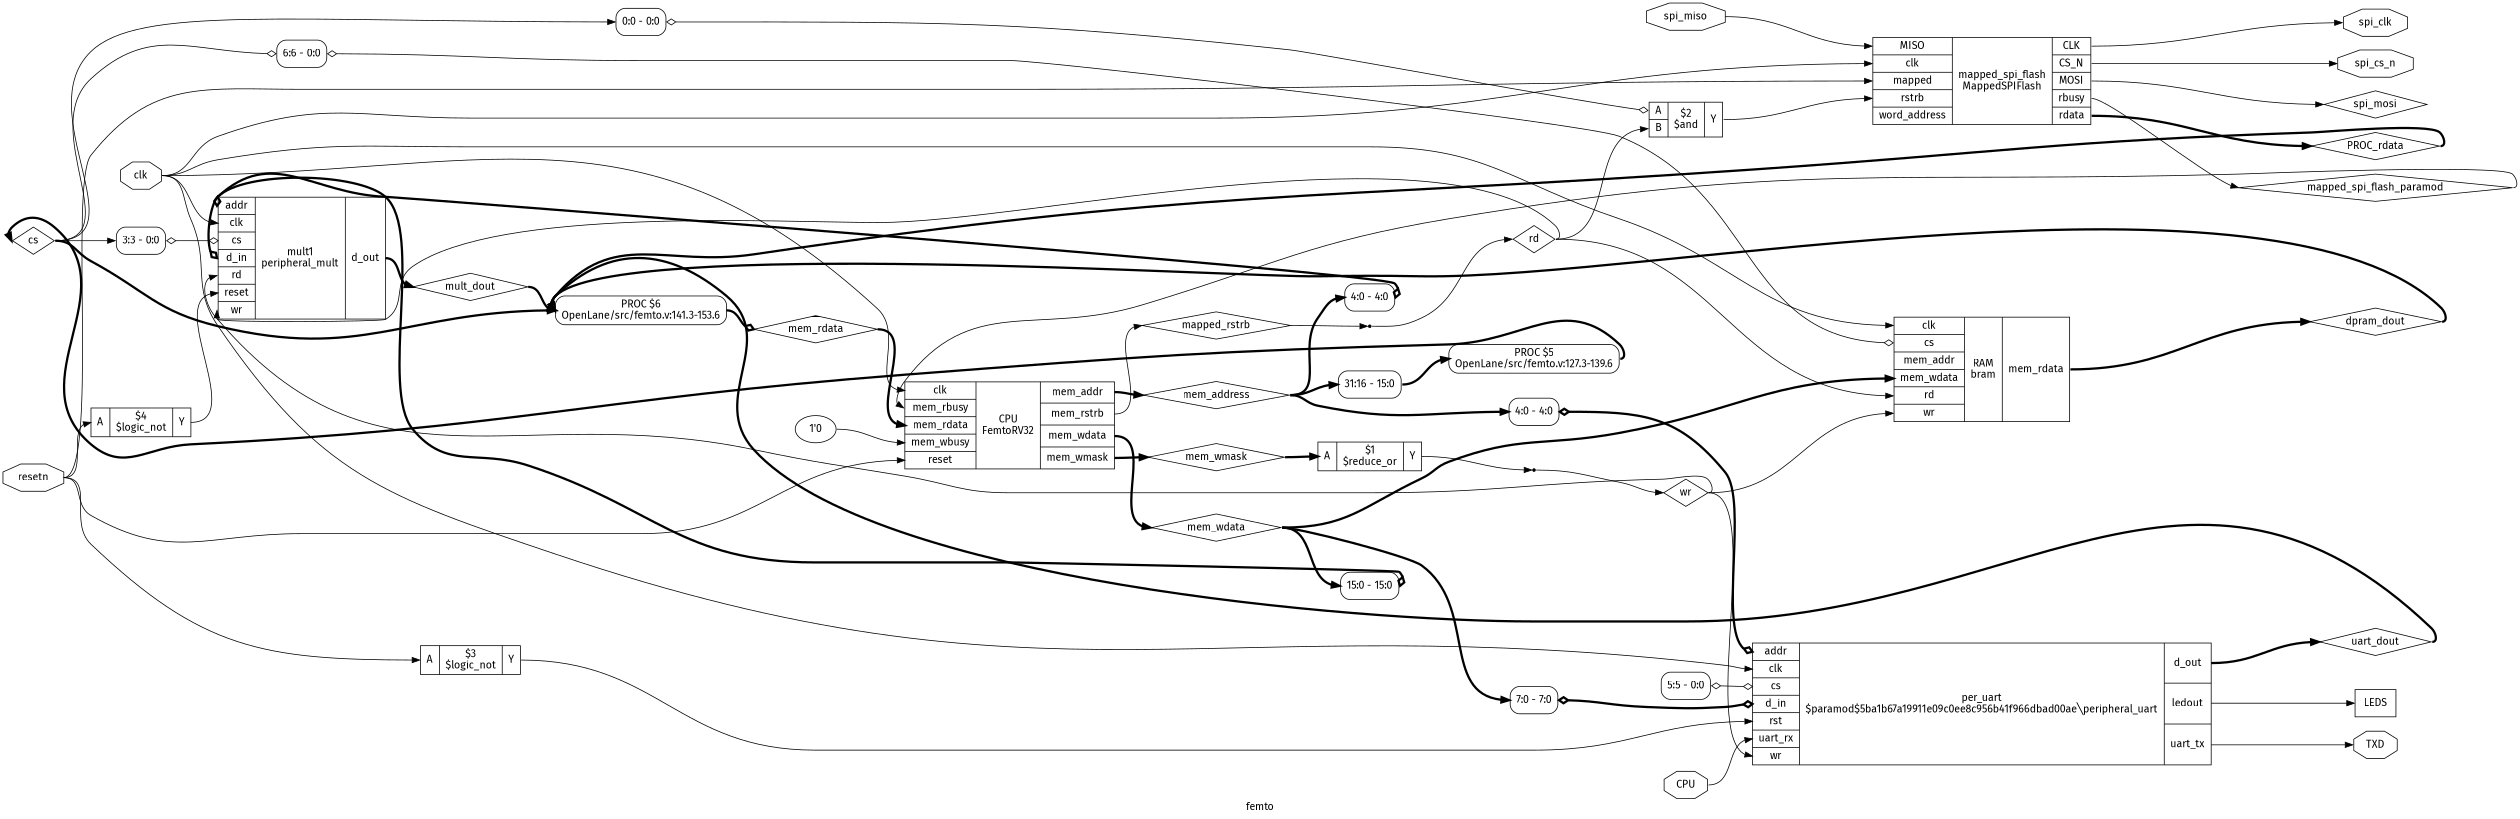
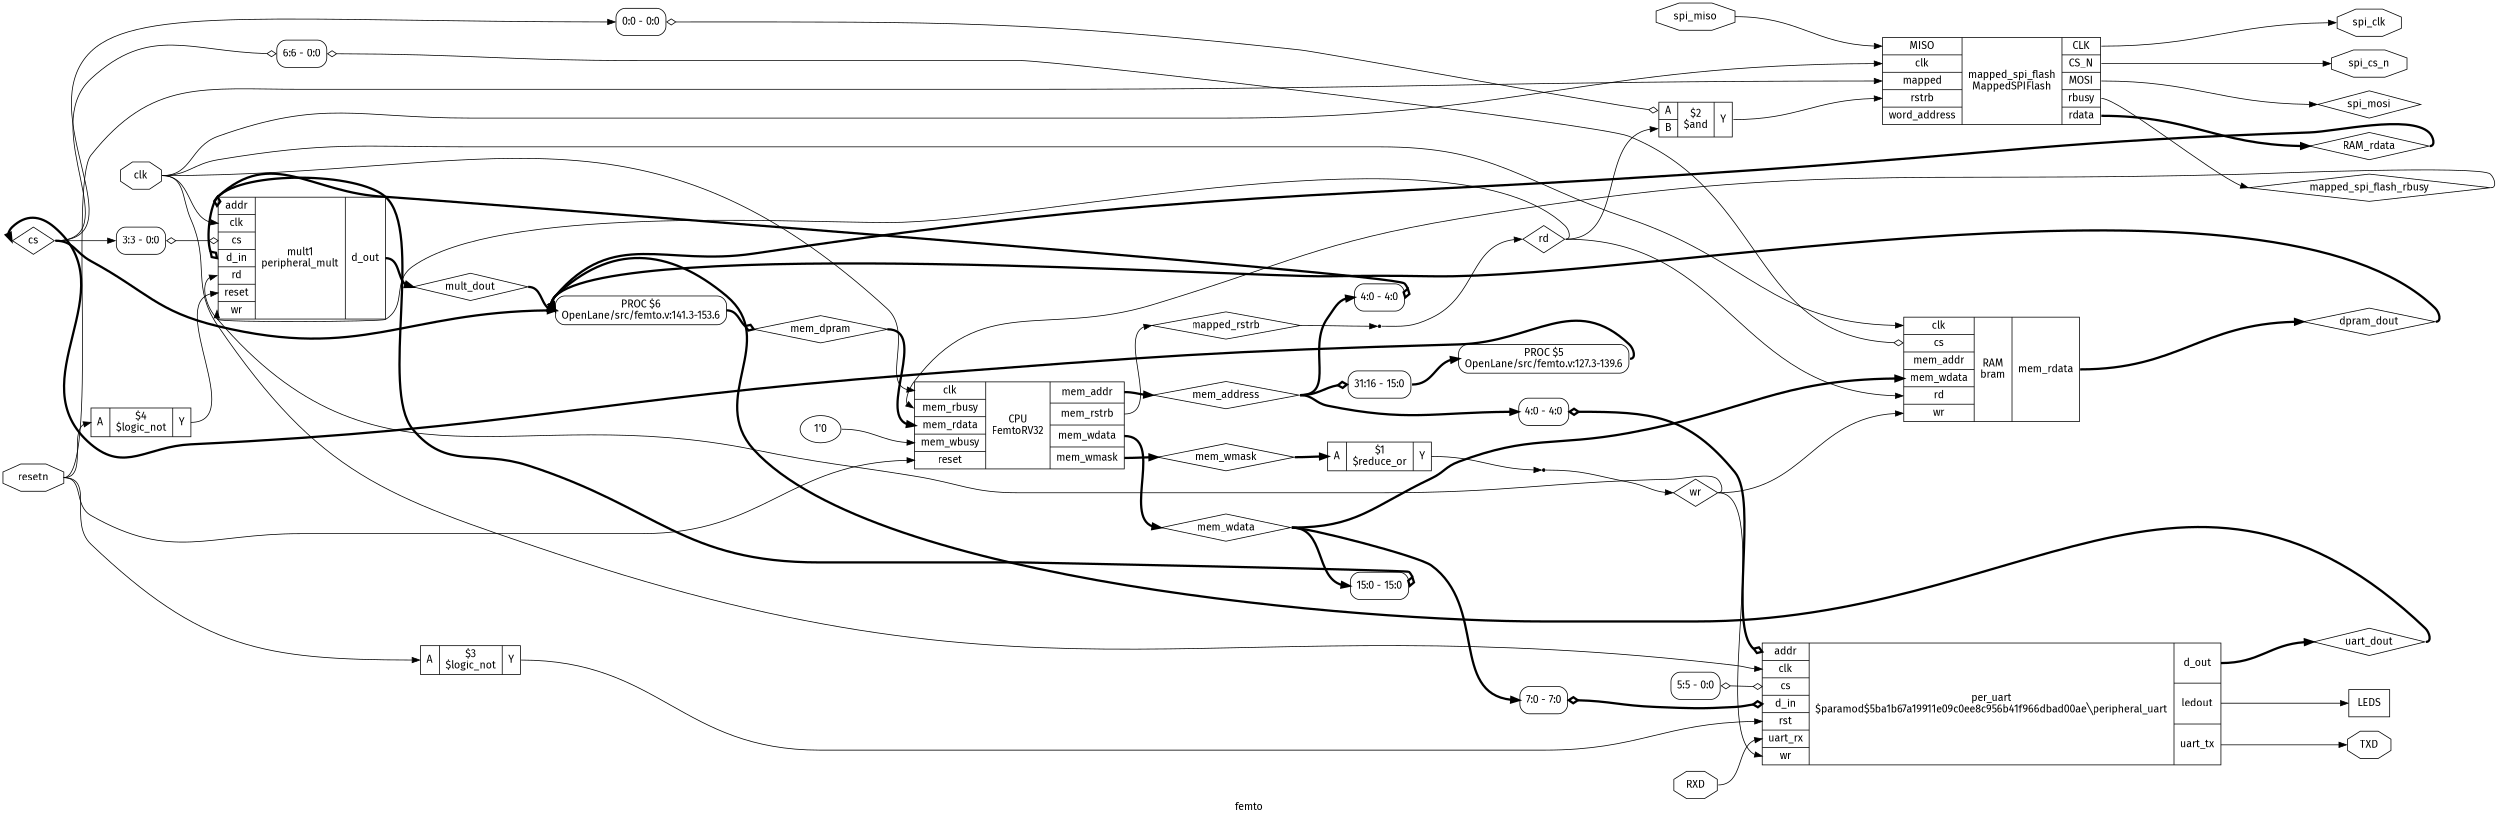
(2376, 146) -> (2369, 146)
(2376, 188) -> (2369, 188)
(816, 329) -> (821, 329)
(1310, 391) -> (1319, 392)
(1686, 785) -> (1696, 785)
